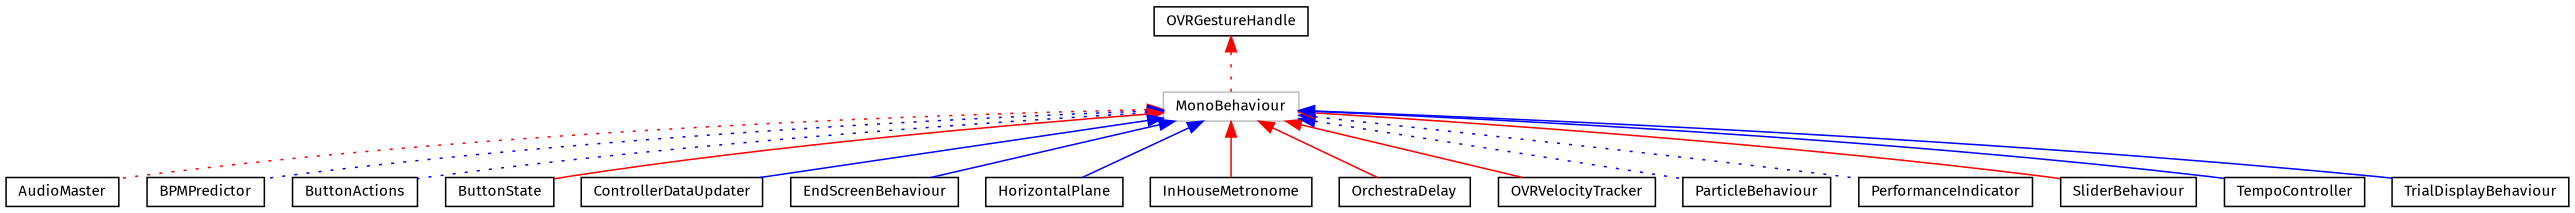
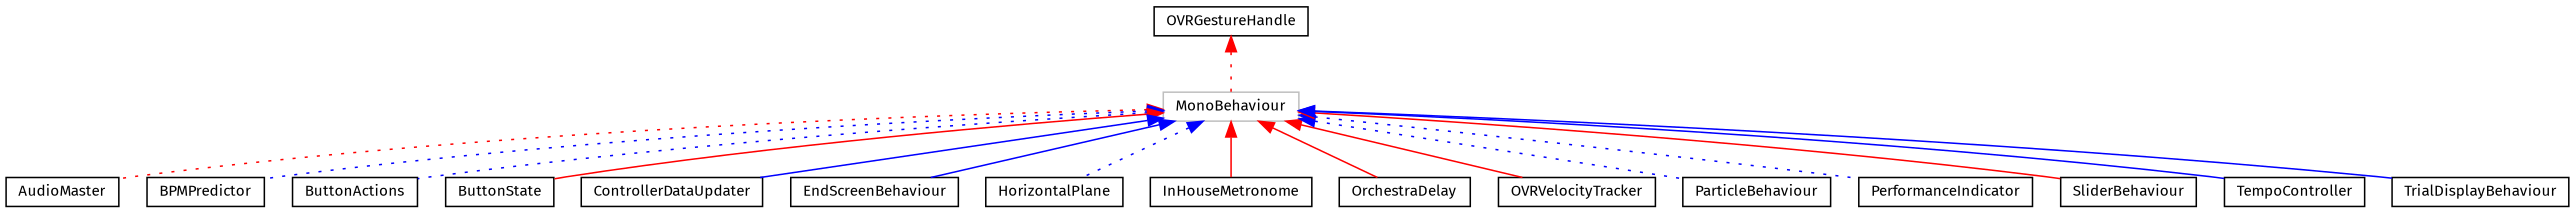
(1136, 153) -> (1136, 153)
